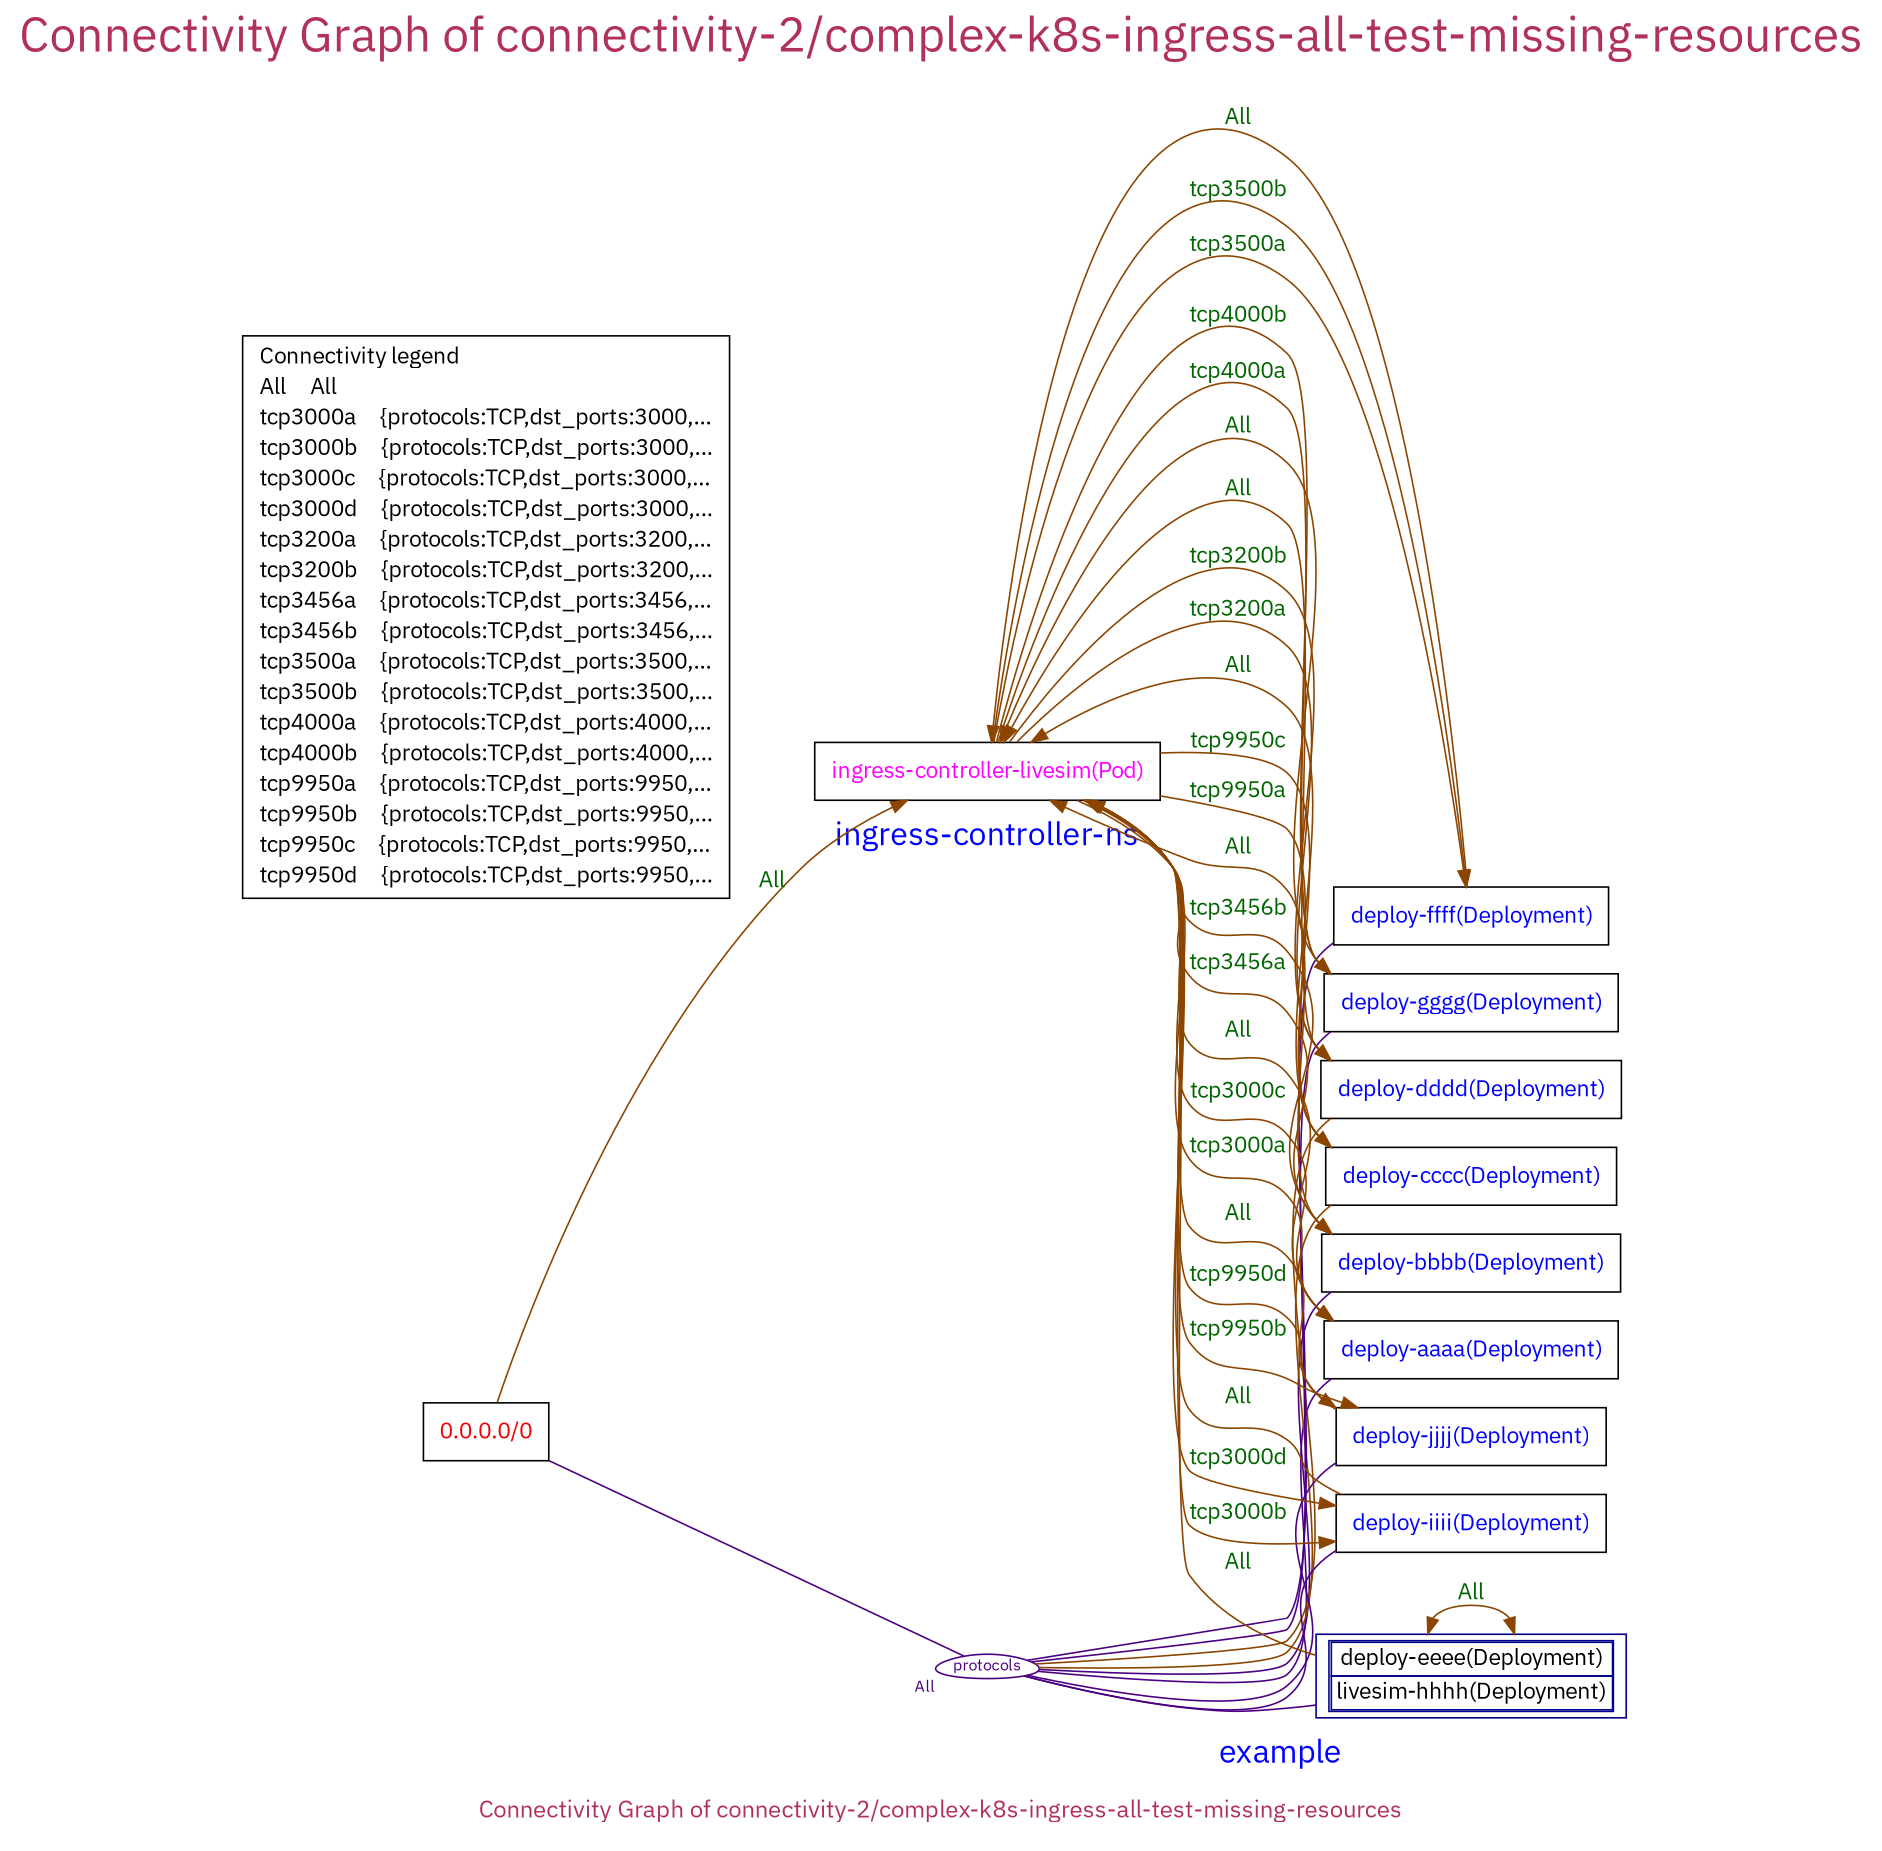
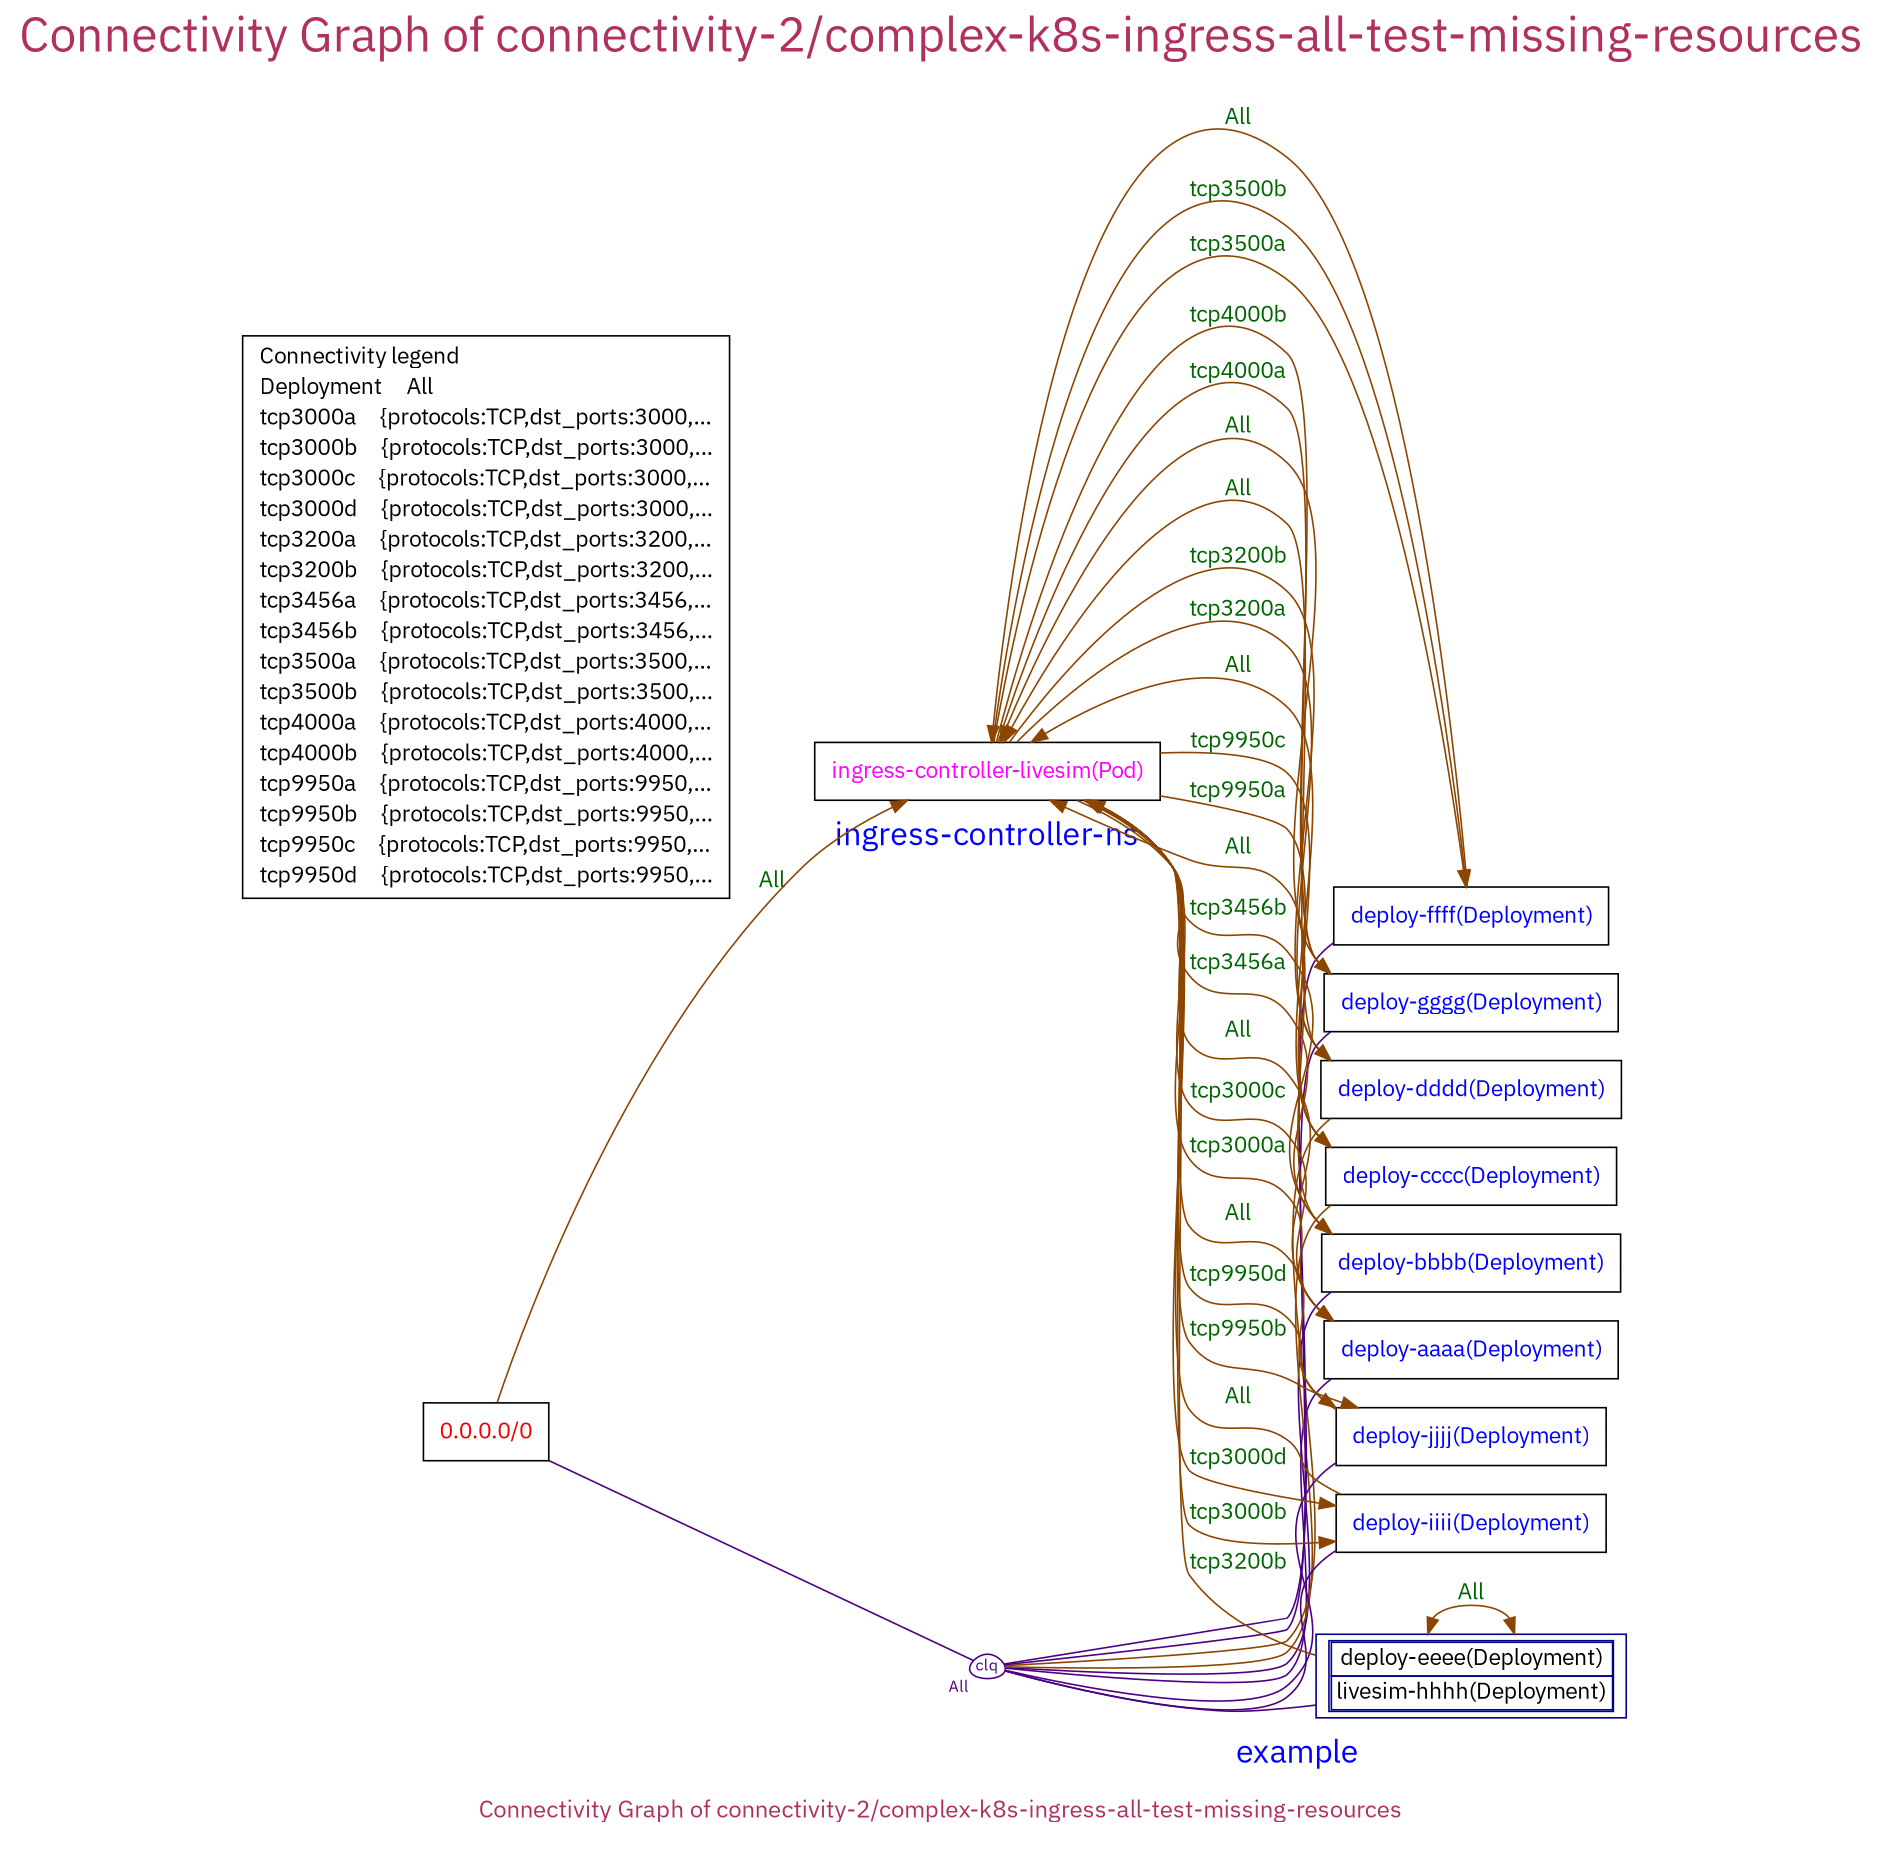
(299, 387) -> (347, 387)
(1238, 1563) -> (1238, 1563)
(987, 1666) -> (987, 1666)
